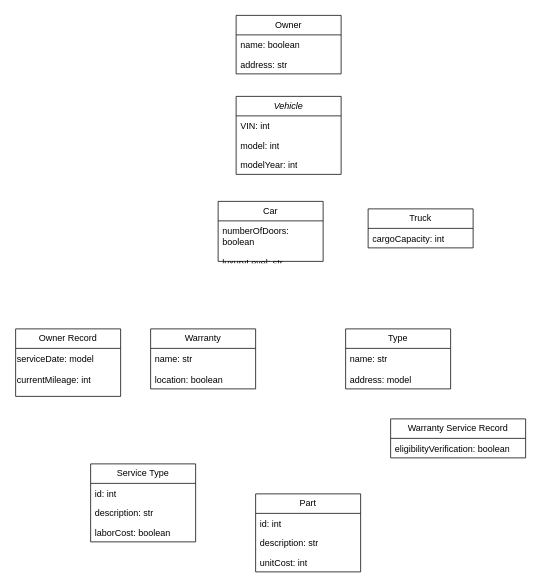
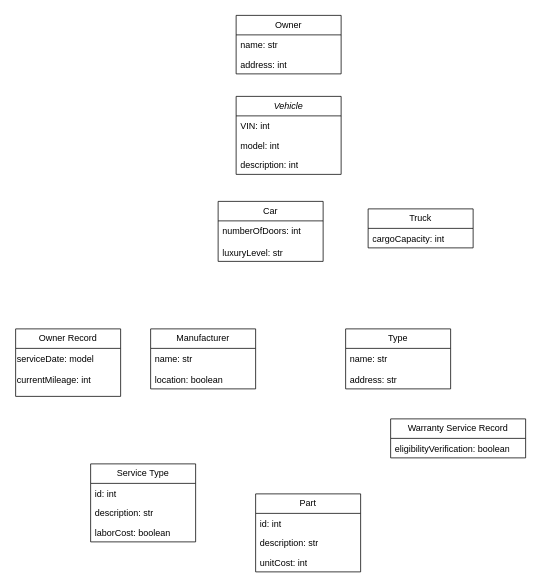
(270, 46) -> (261, 46)
(268, 65) -> (267, 65)
(271, 166) -> (275, 166)
(271, 242) -> (264, 237)
(203, 339) -> (203, 339)
(382, 364) -> (378, 364)
